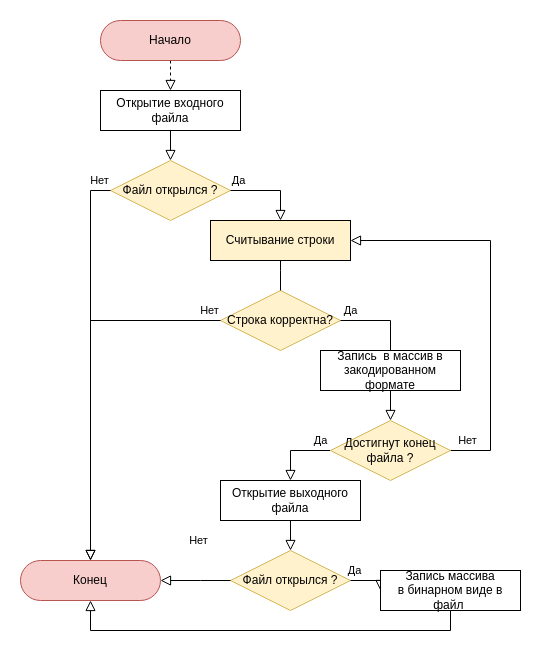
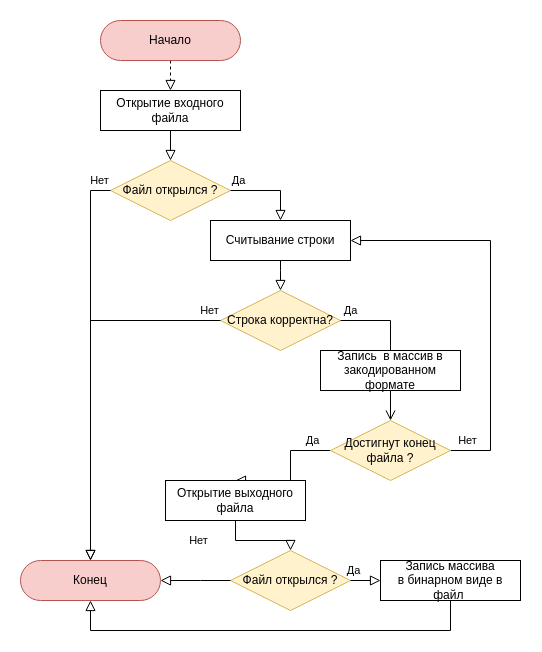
(281, 241) -> (281, 241)
(281, 283) -> (281, 279)
(391, 409) -> (391, 413)
(291, 501) -> (236, 501)
(451, 591) -> (451, 581)
